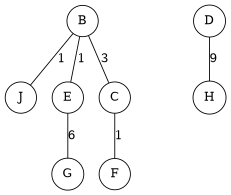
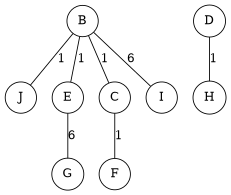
(105, 59) -> (105, 59)
(214, 59) -> (214, 59)
none -> (162, 98)
